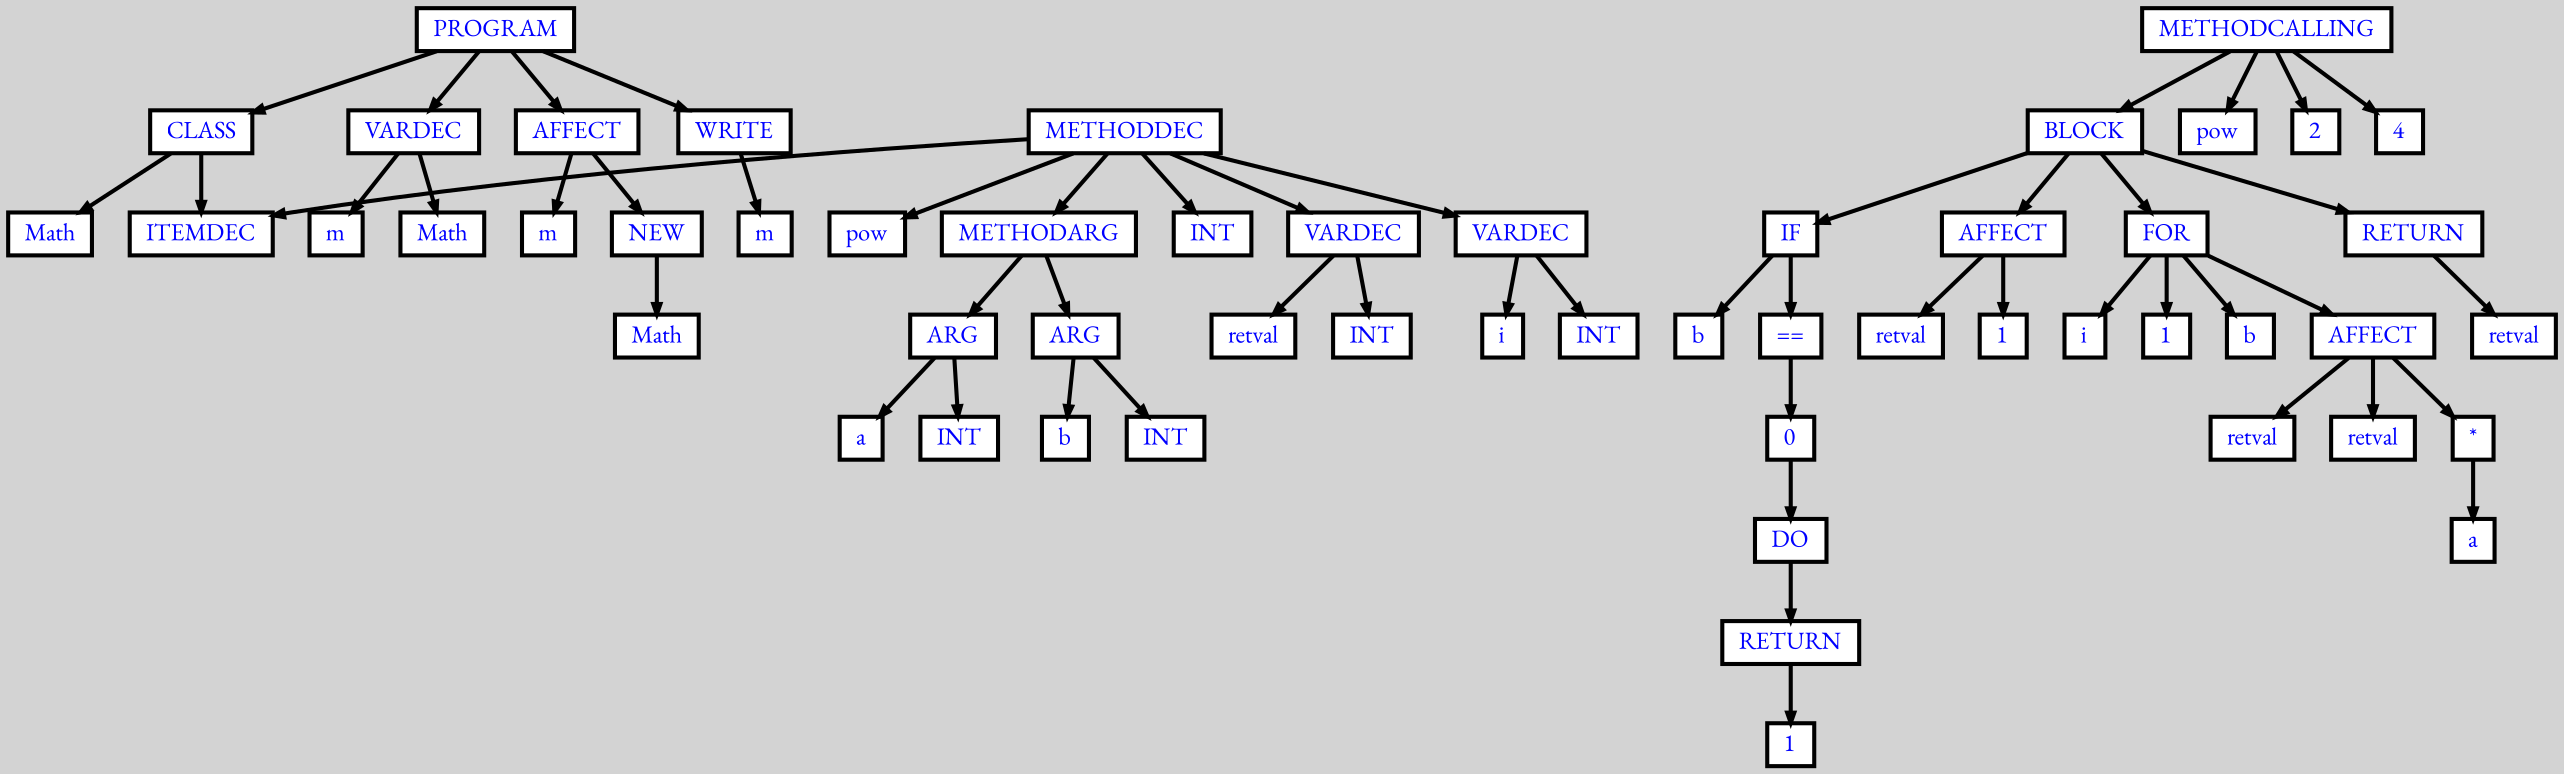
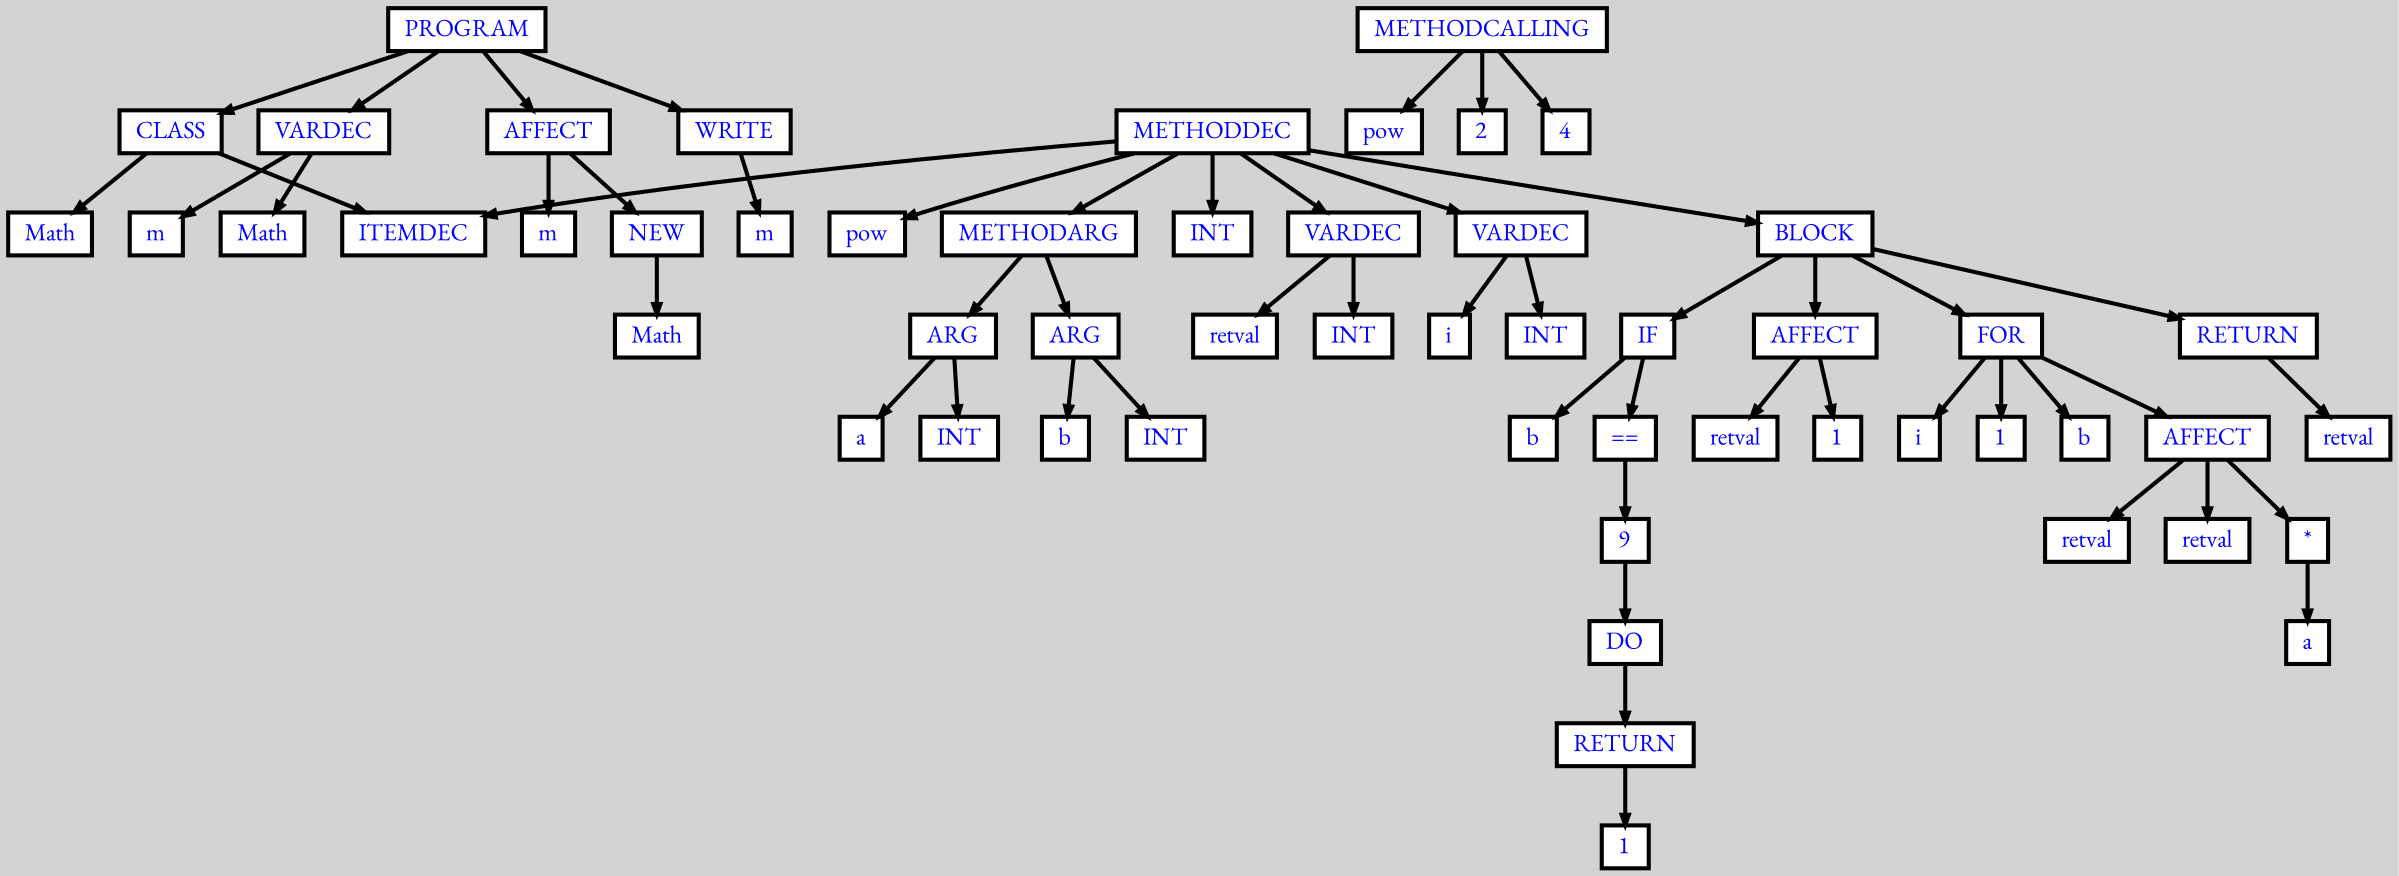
(2180, 78) -> (1528, 186)
(1791, 438) -> (1625, 540)
